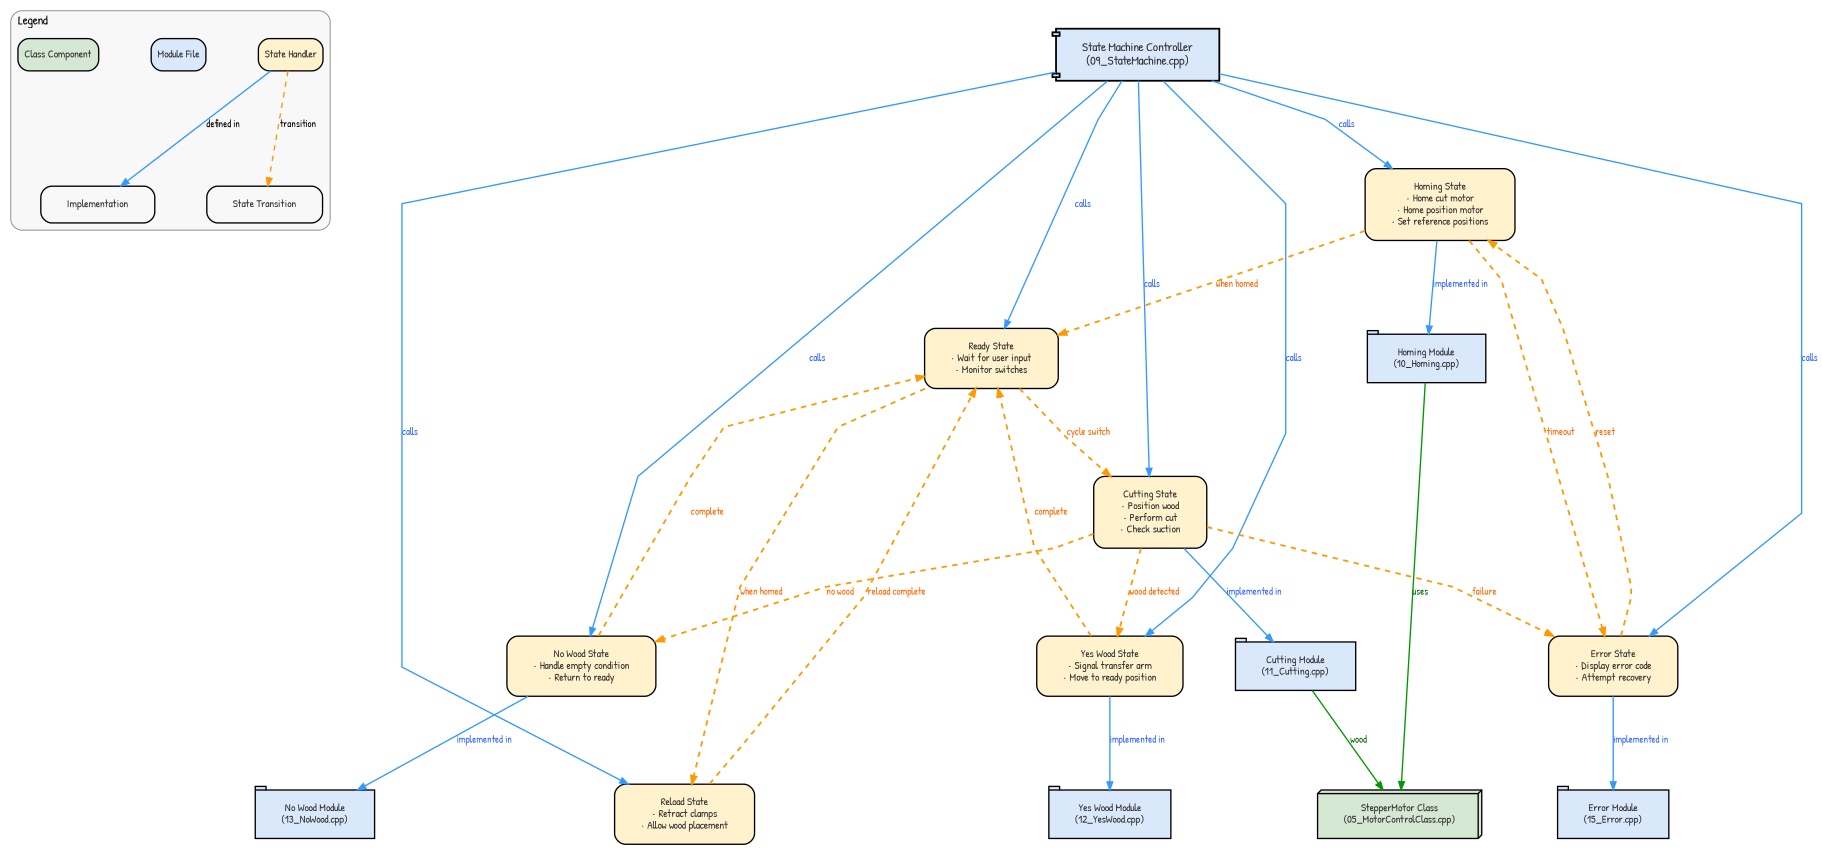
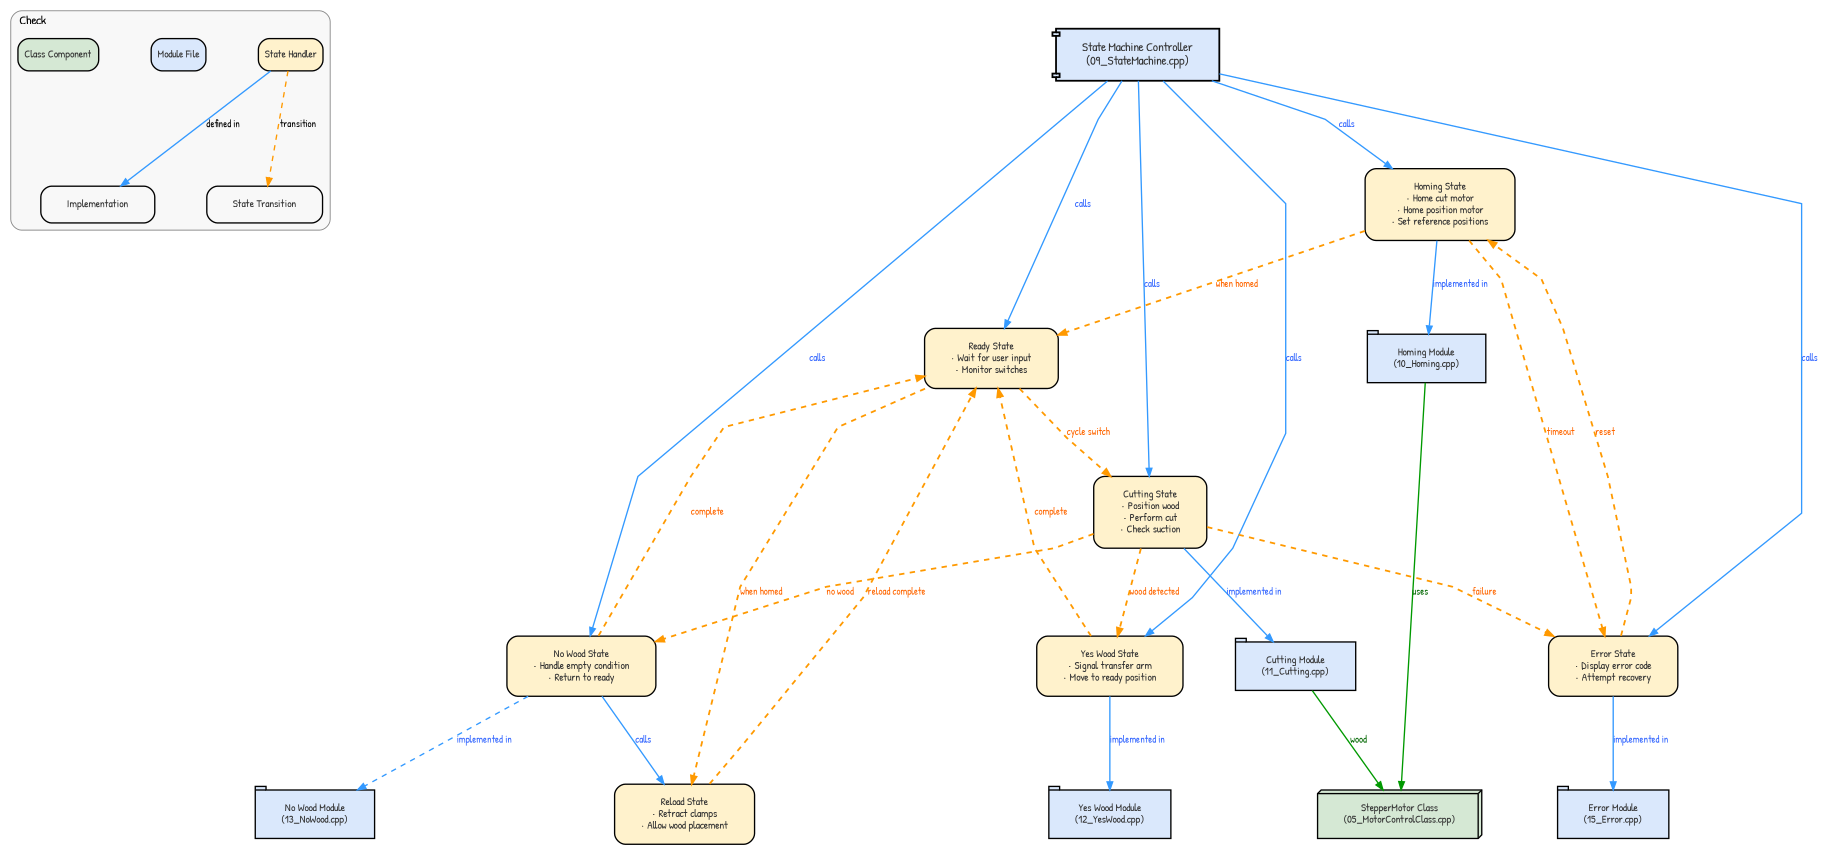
(33, 21) -> (33, 21)
(402, 225) -> (631, 737)
(446, 741) -> (446, 741)
